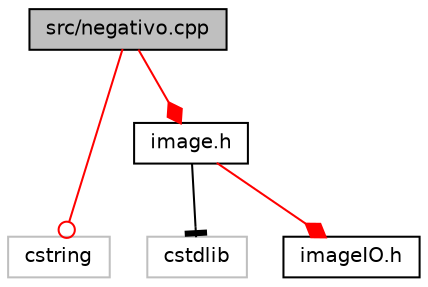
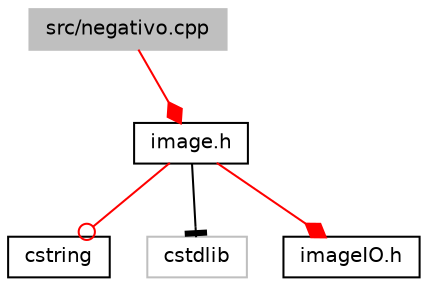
(128, 29) -> (128, 29)
(96, 135) -> (131, 195)
(59, 257) -> (59, 257)
